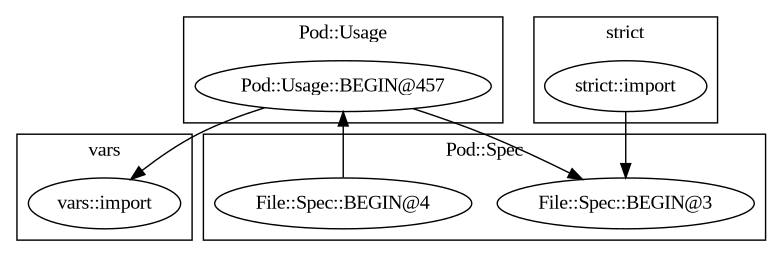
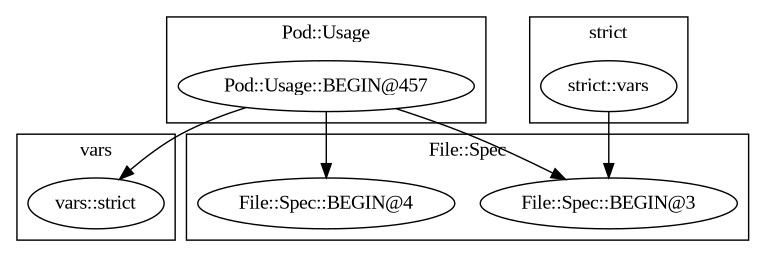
(626, 86) -> (609, 86)
(484, 150) -> (468, 150)
(343, 152) -> (326, 143)
(105, 203) -> (96, 203)
